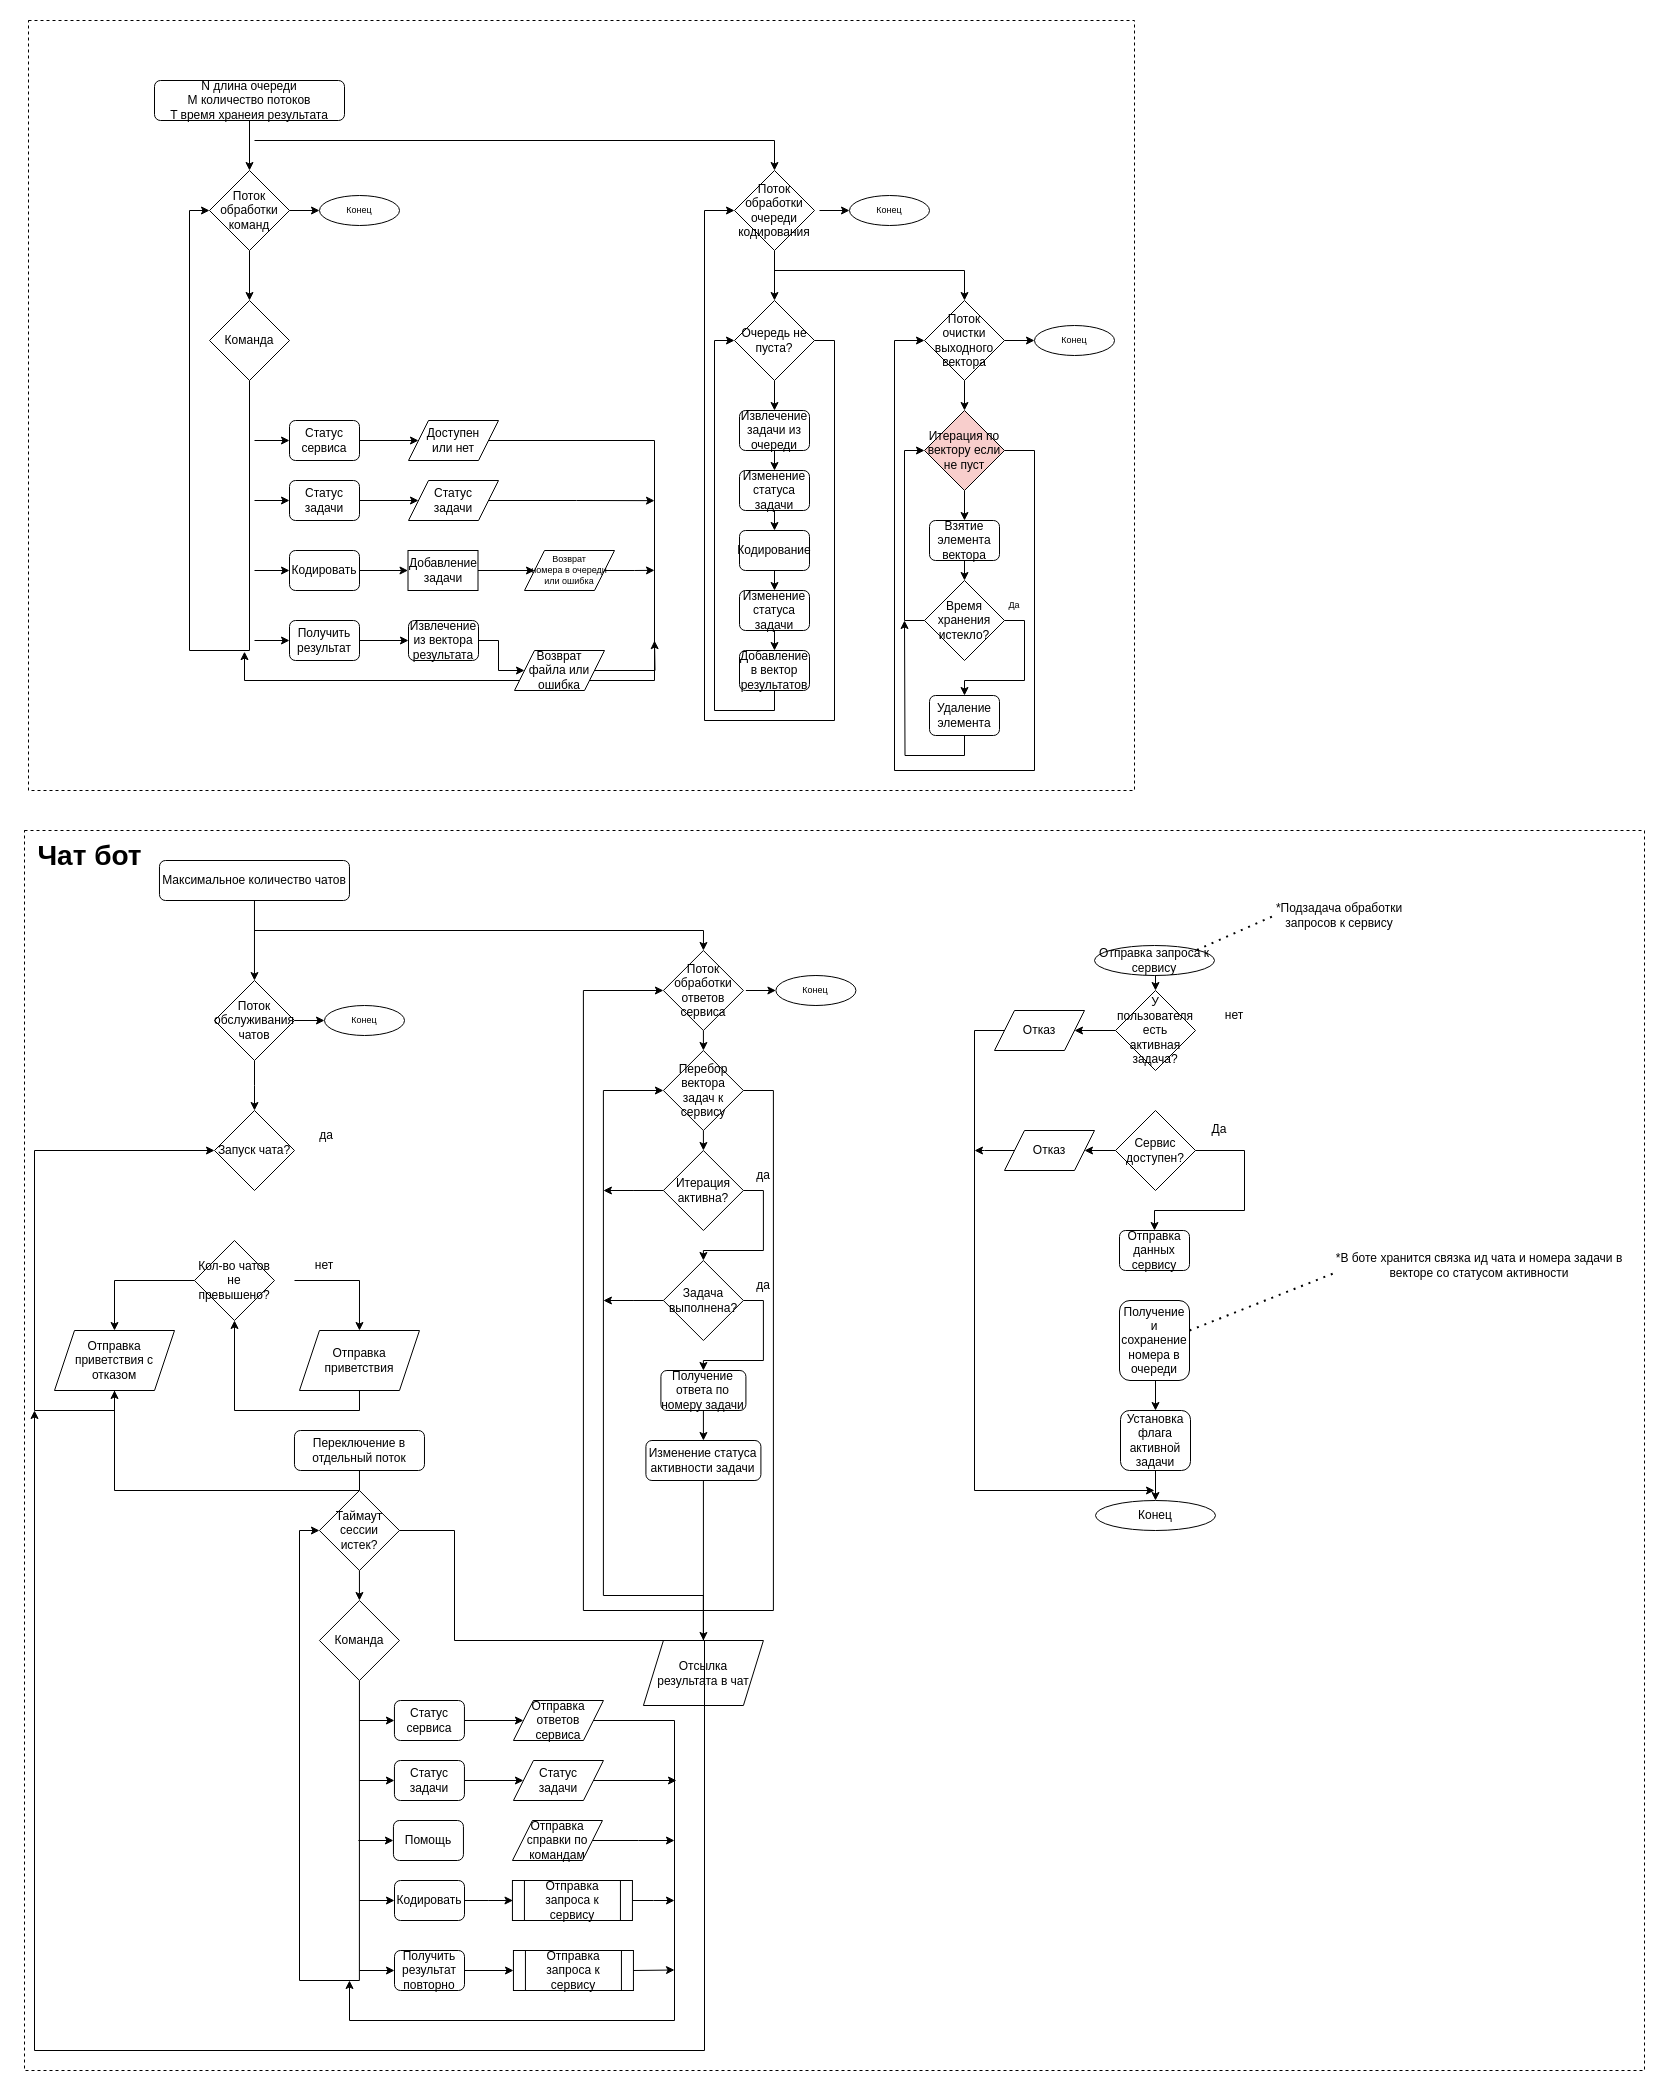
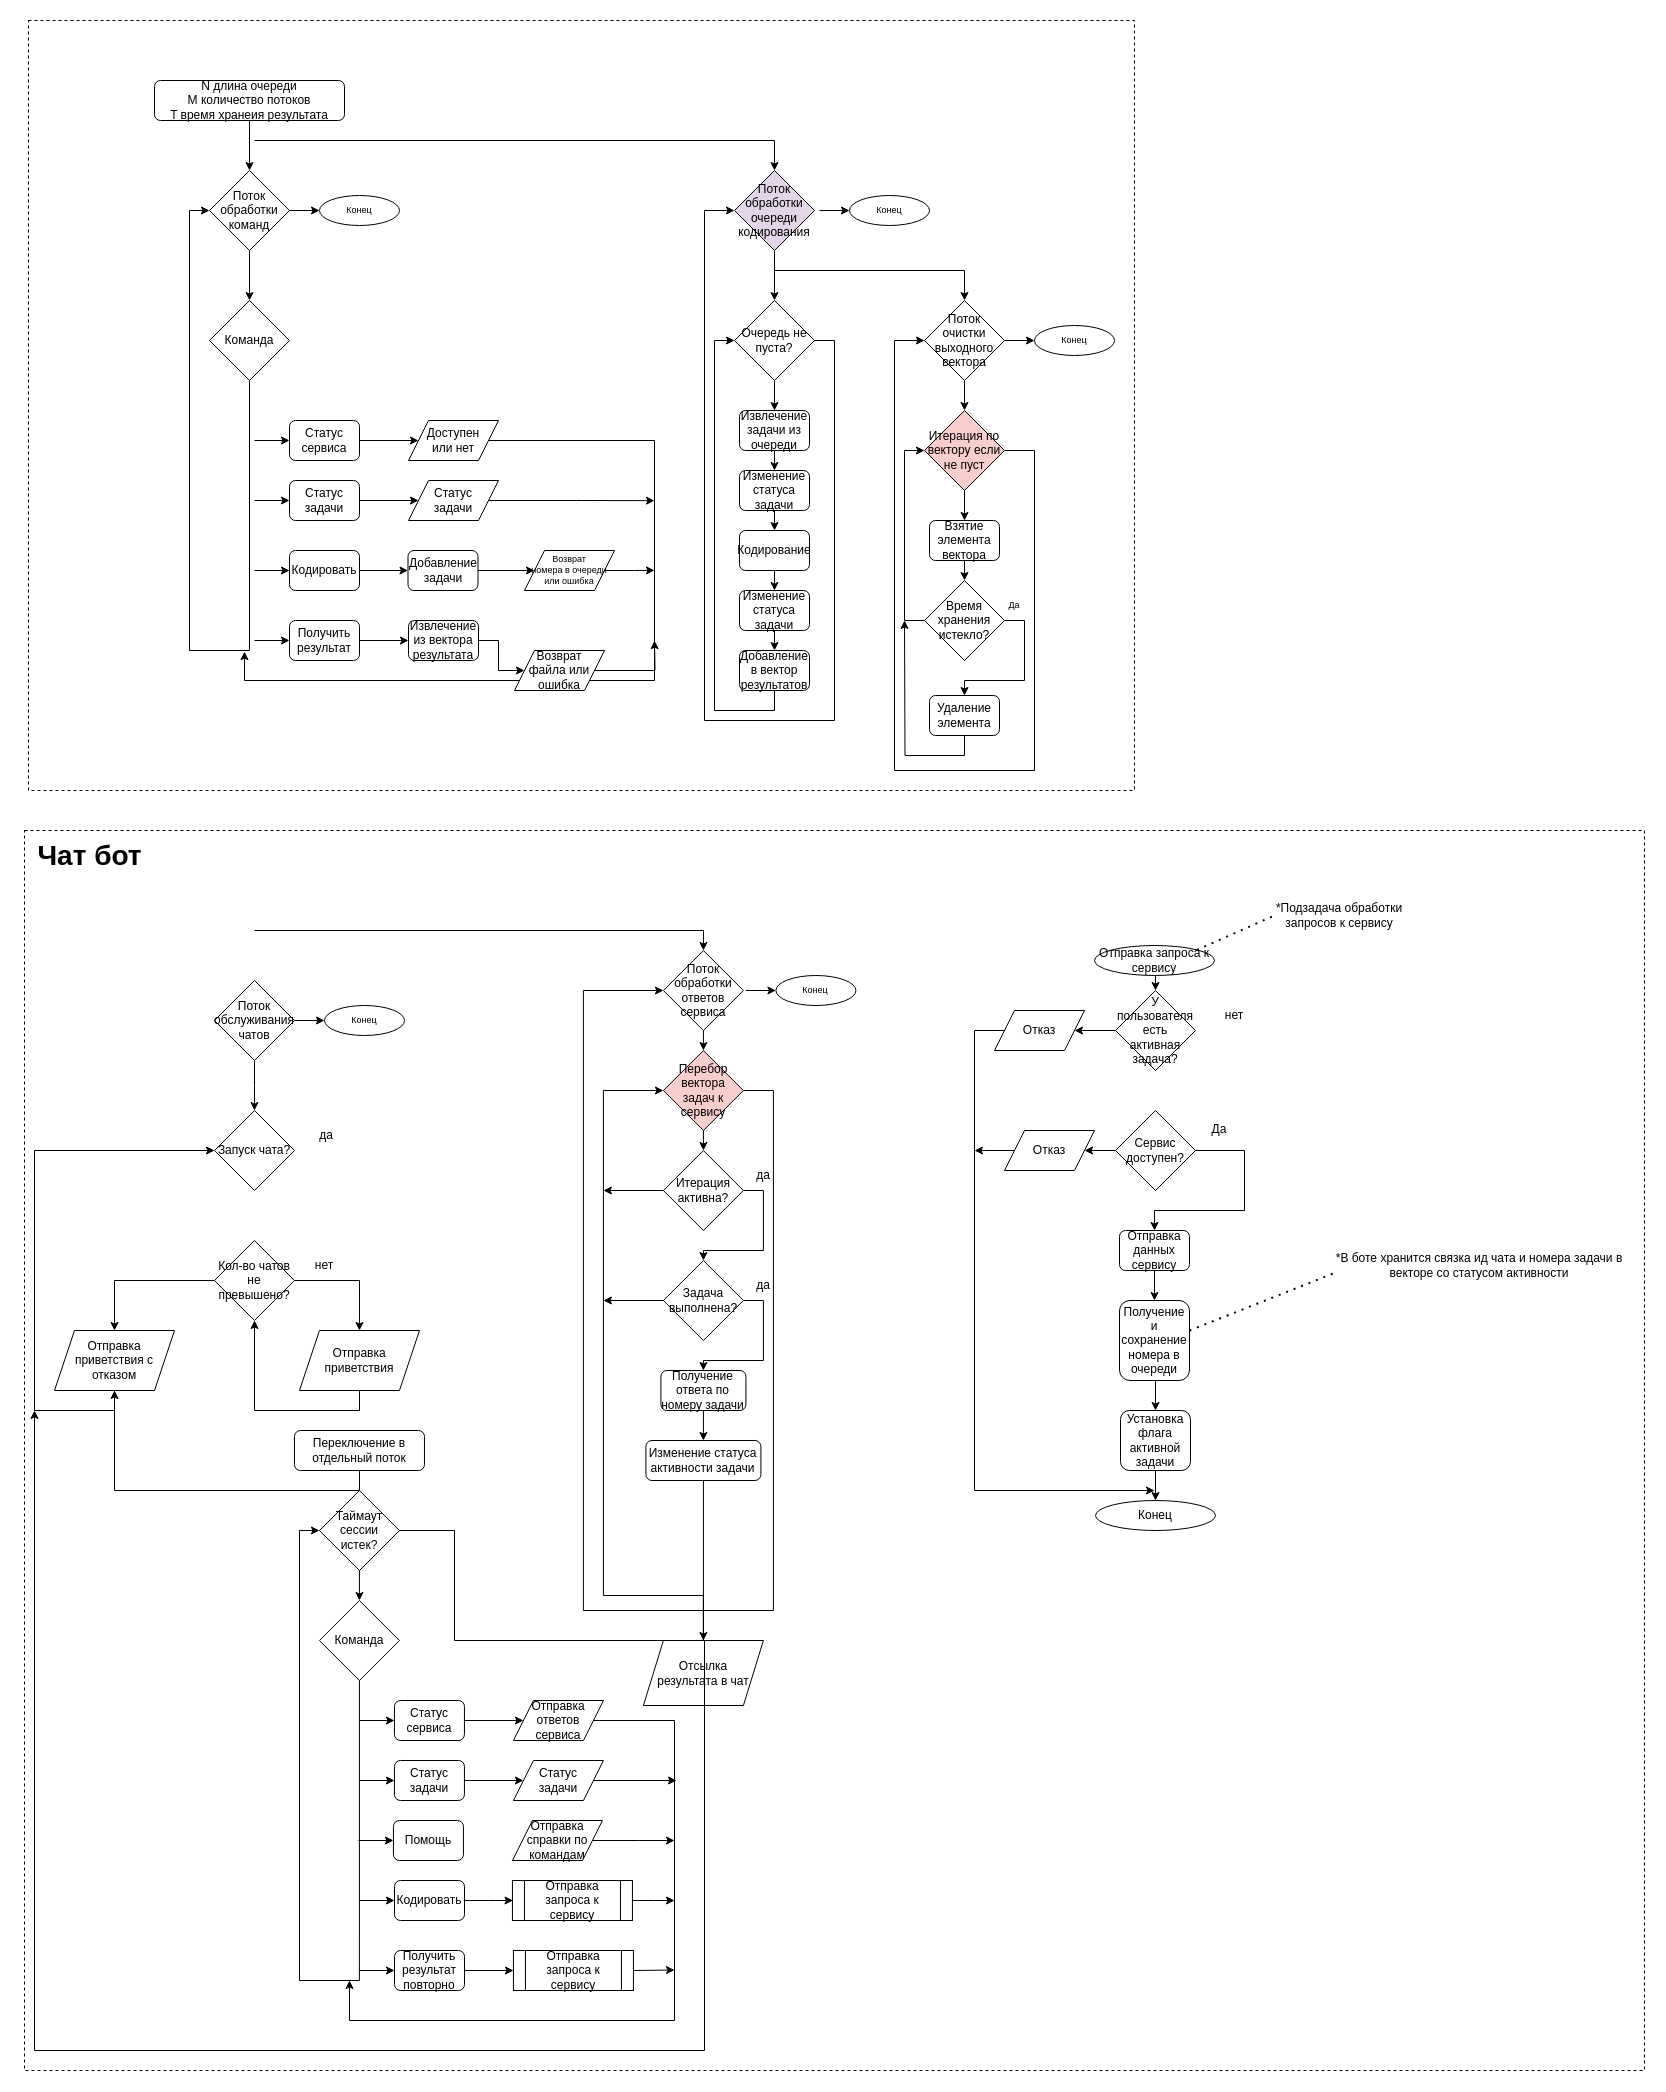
(775, 211) -> (775, 211)
(443, 571) -> (443, 571)
(254, 881) -> none
(254, 937) -> none
(703, 1091) -> (703, 1091)
(234, 1281) -> (254, 1281)
none -> (1155, 1282)
